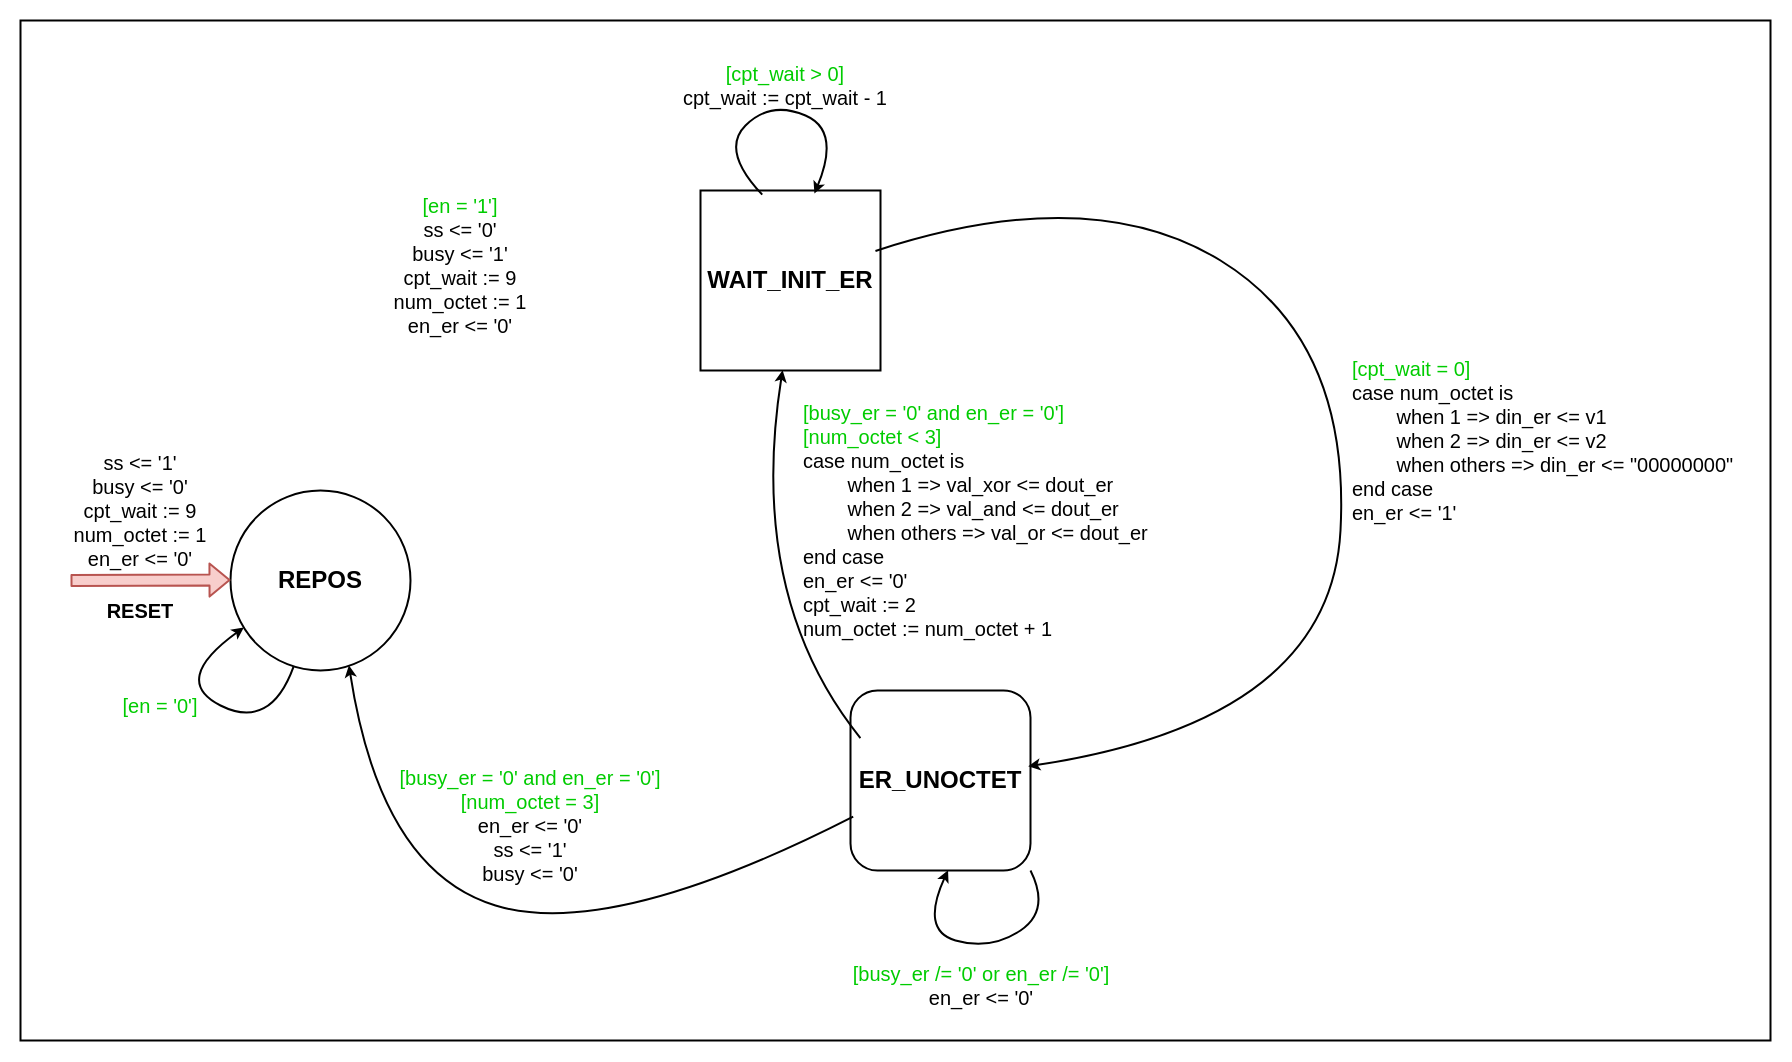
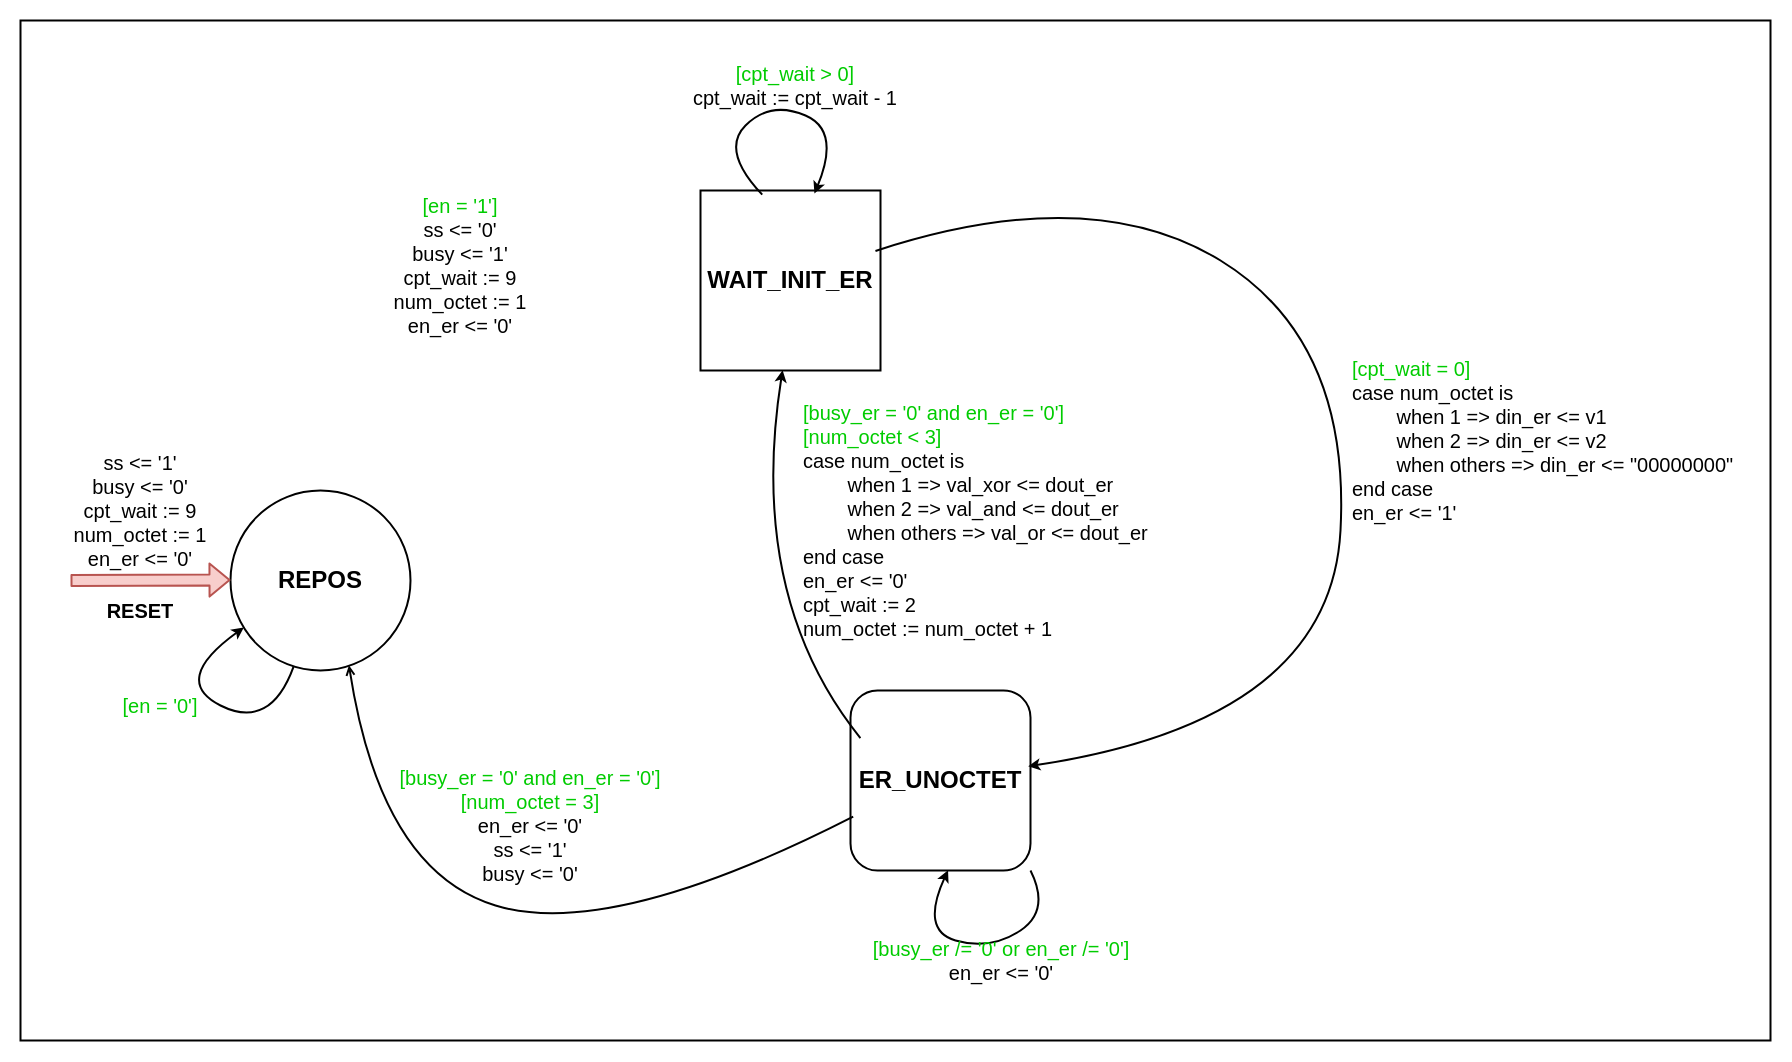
(786, 86) -> (796, 86)
(351, 675) -> (350, 673)
(982, 986) -> (1002, 961)
